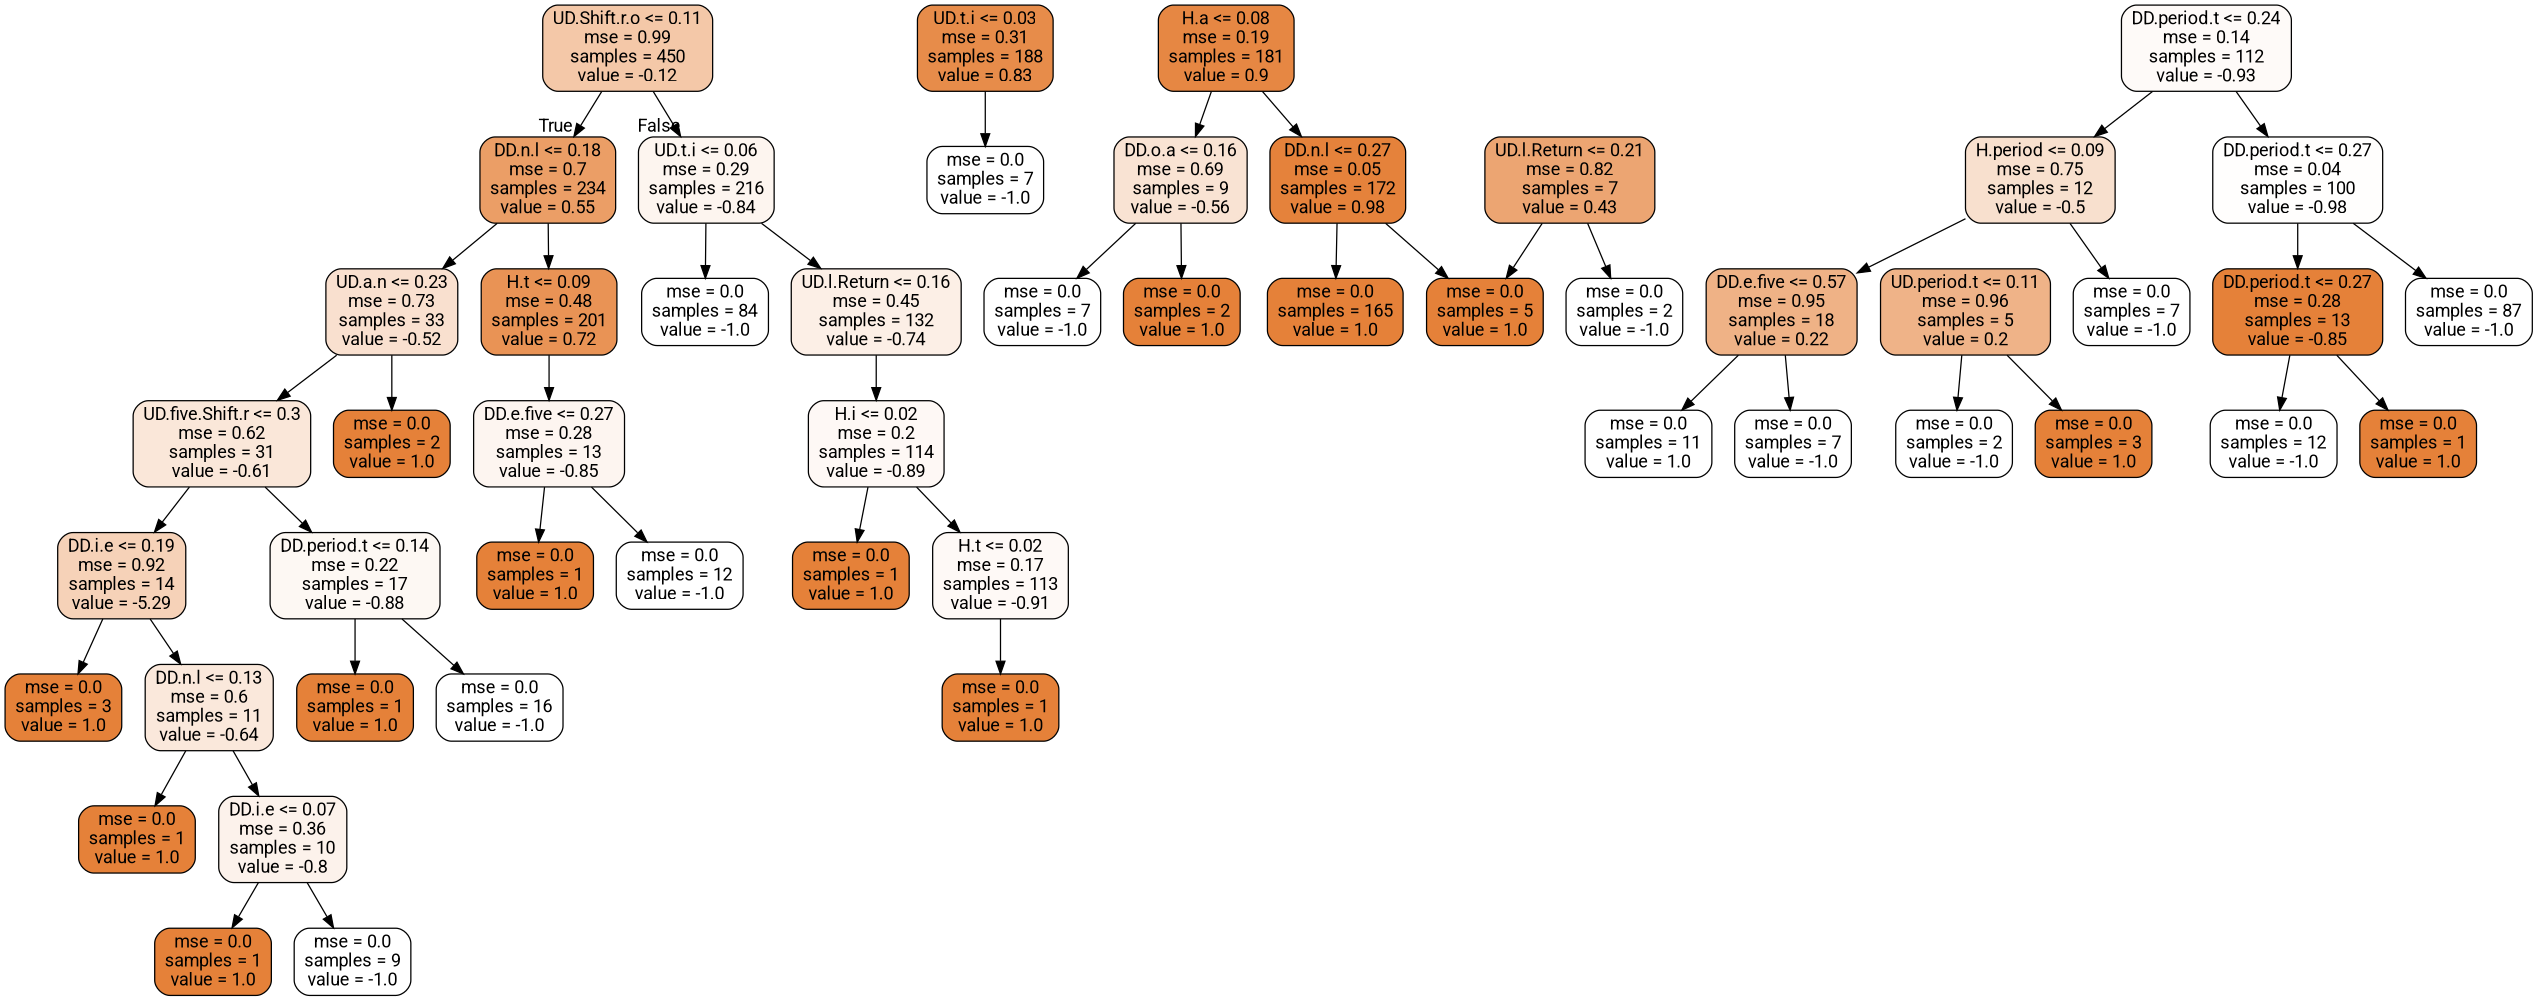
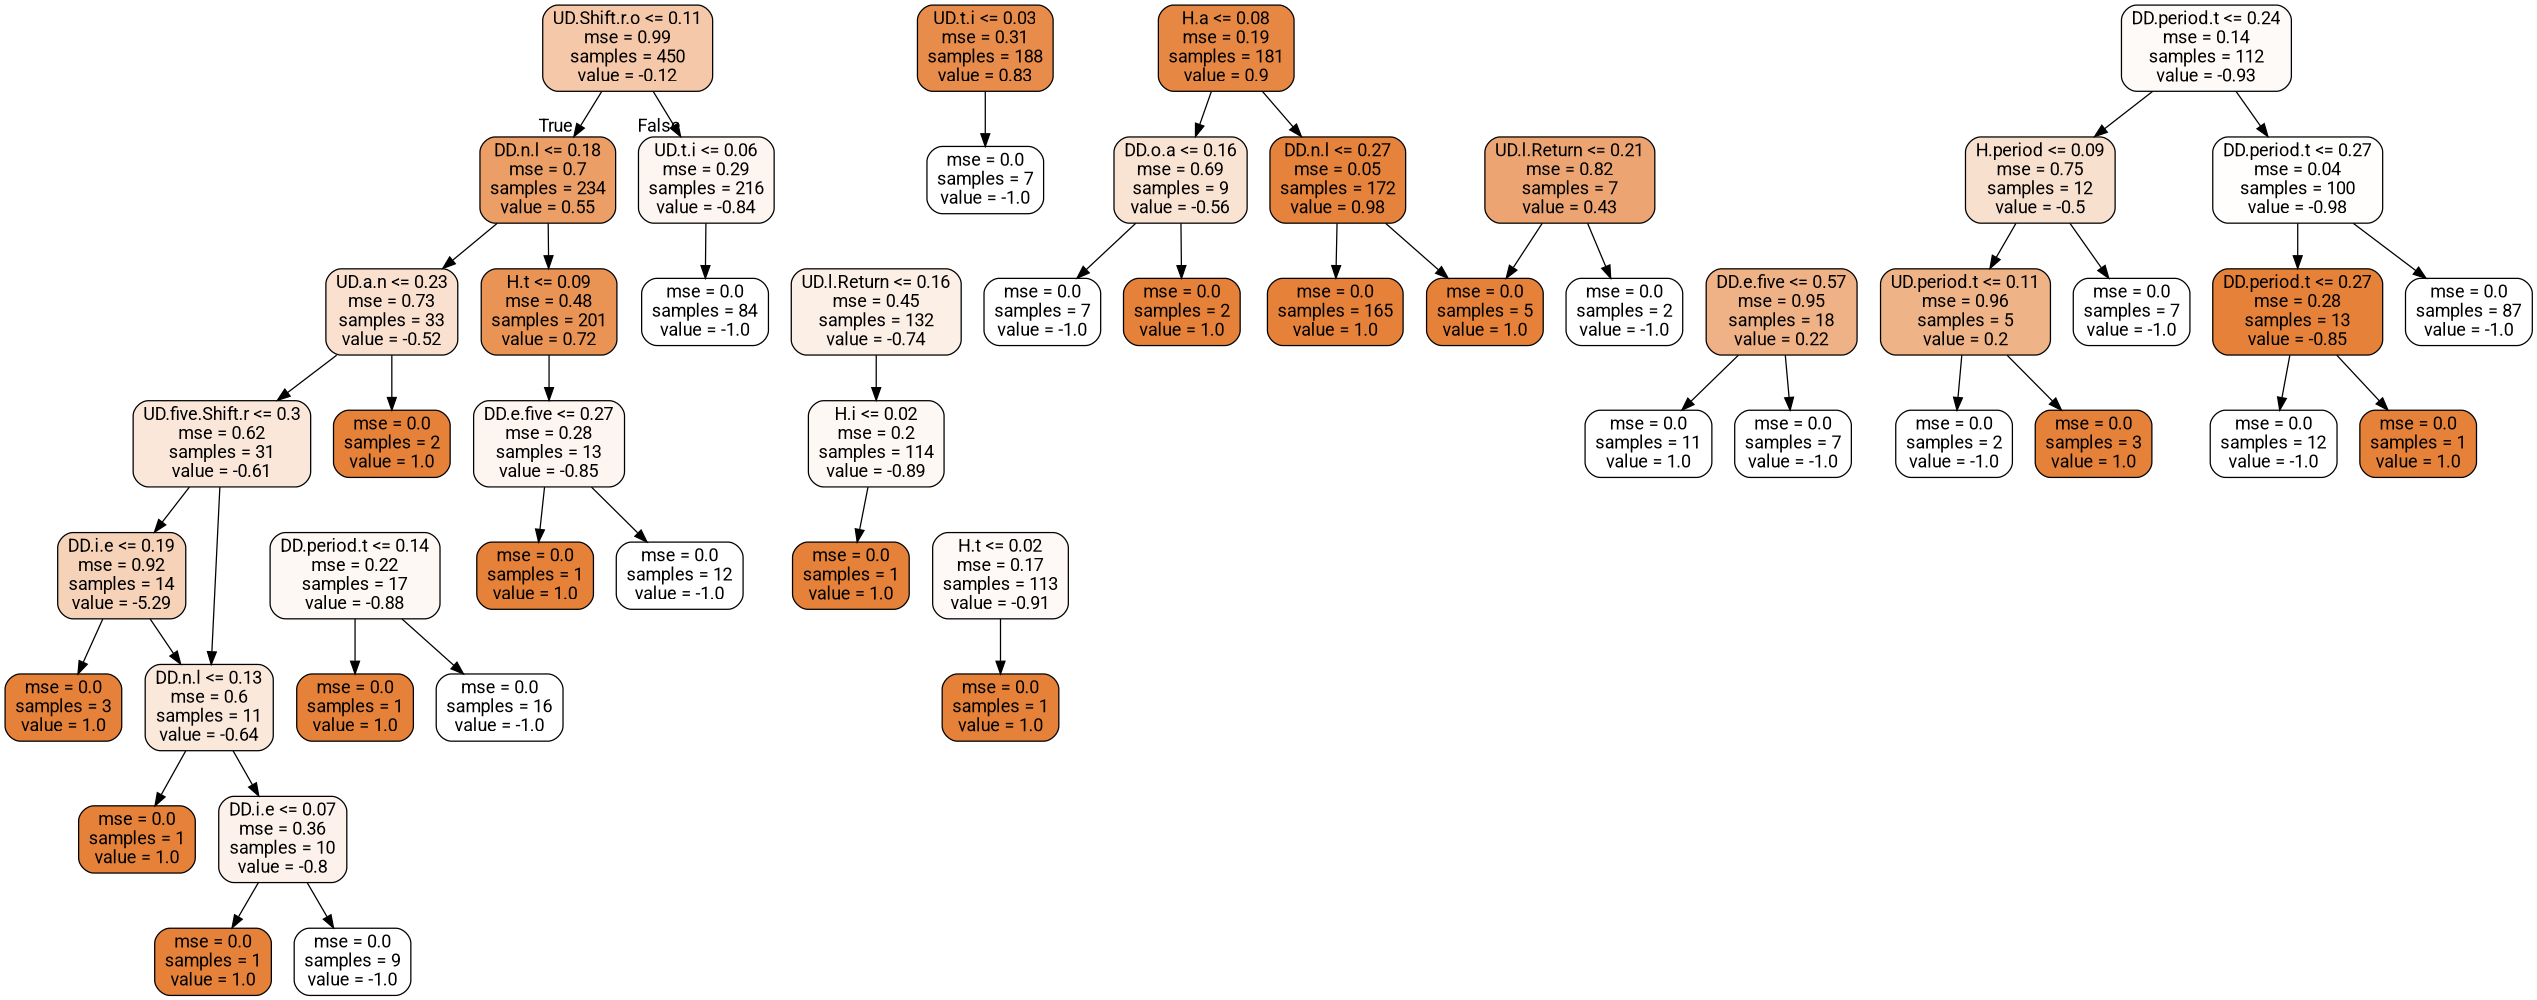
(786, 242) -> none
(1917, 243) -> (2006, 240)
(284, 505) -> (216, 569)
(934, 505) -> none
